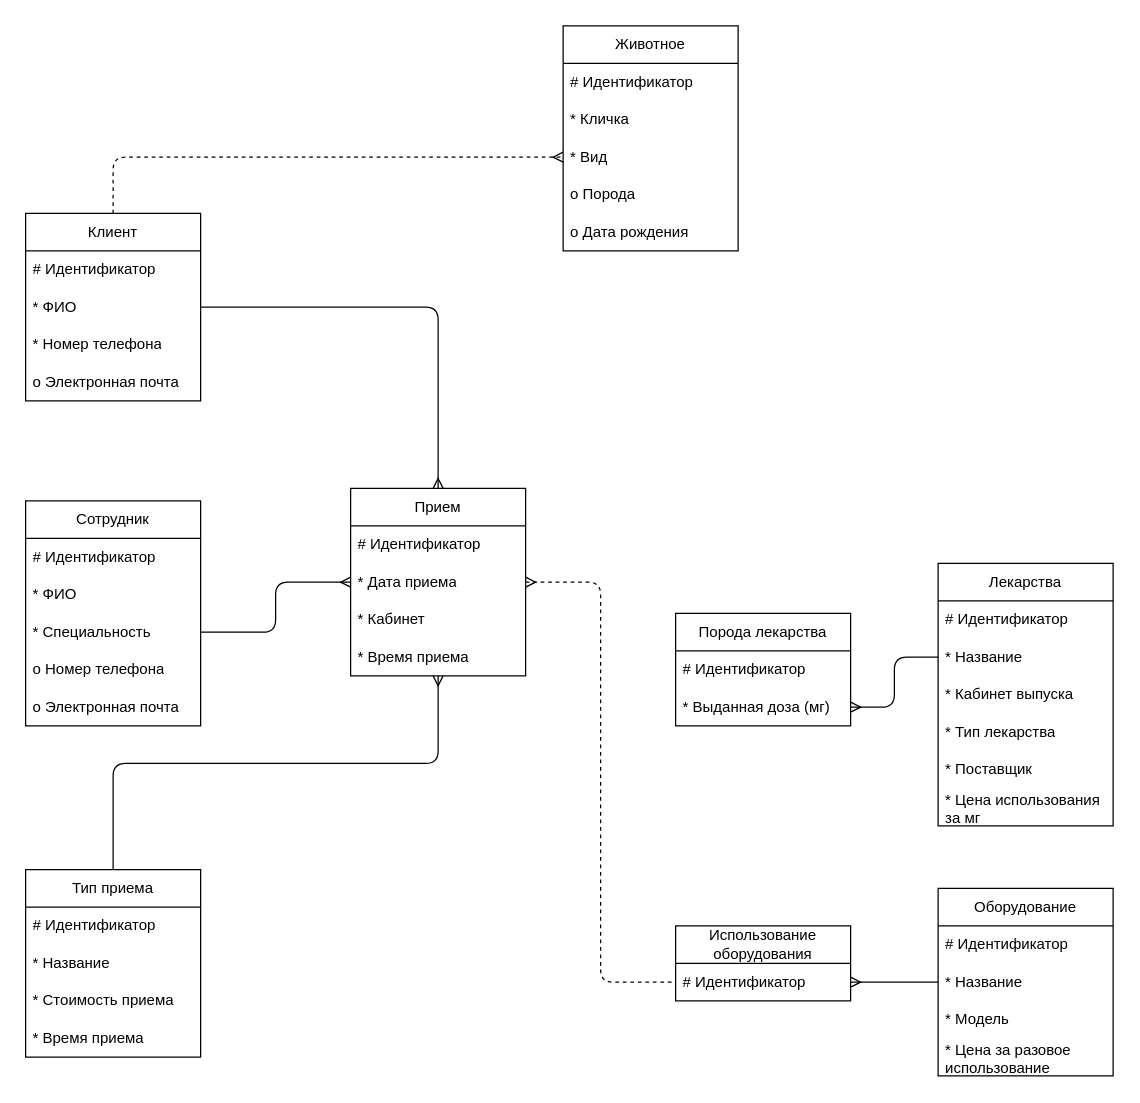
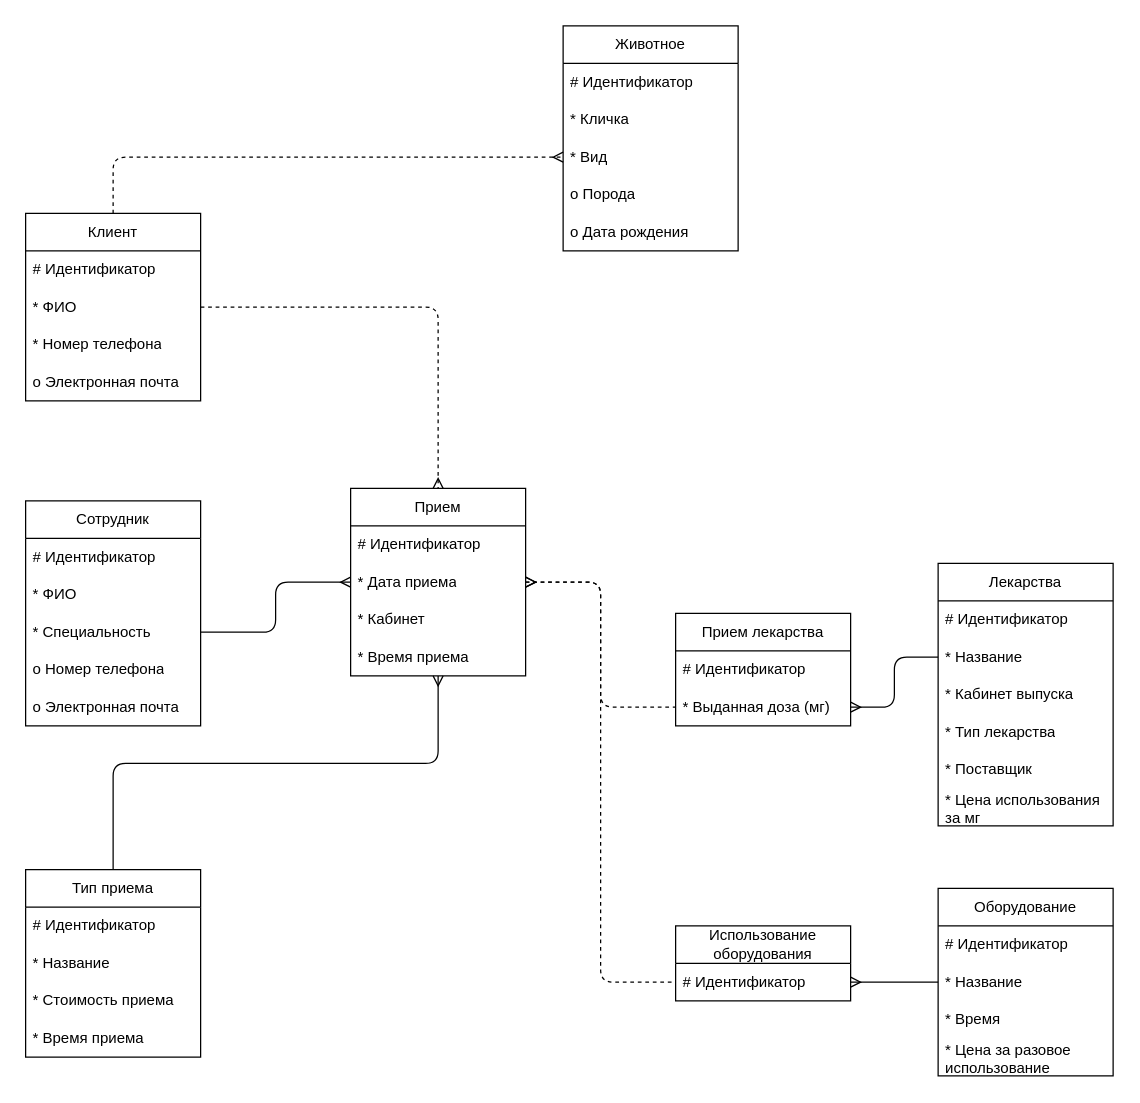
(405, 307) -> (405, 307)
(763, 632) -> (763, 632)
none -> (638, 707)
(977, 1019) -> (973, 1019)
